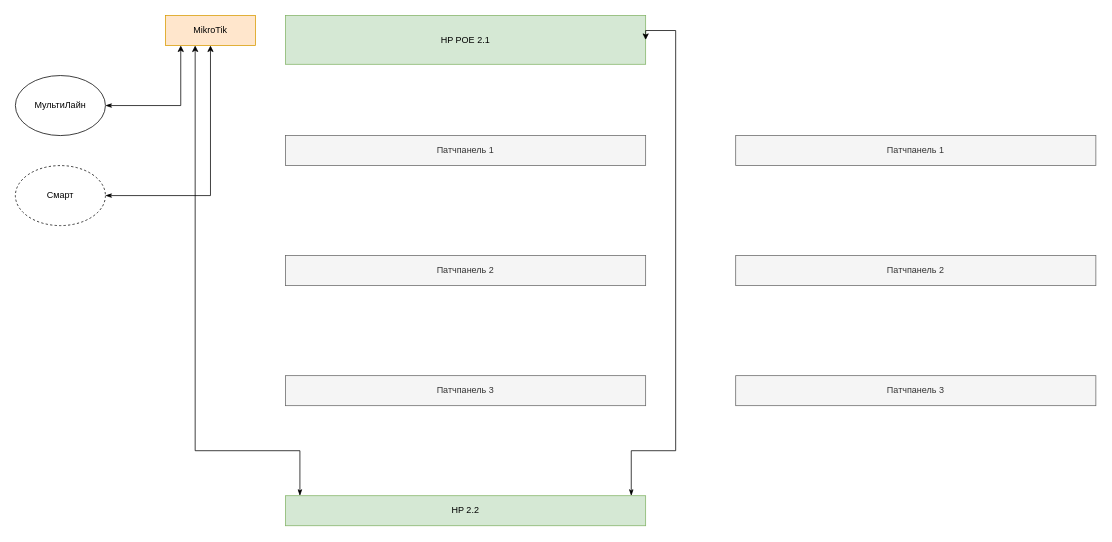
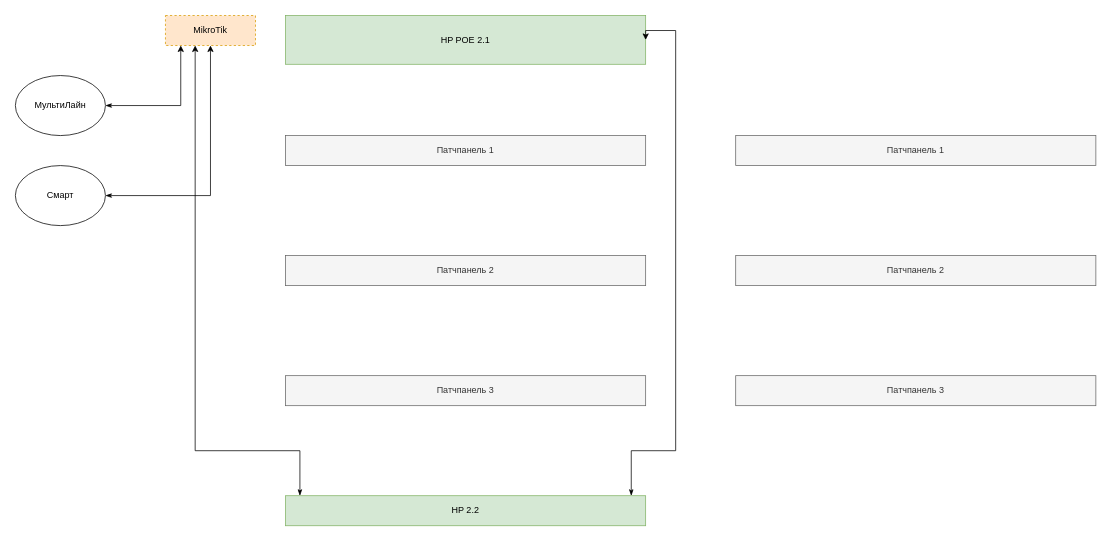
(210, 30) -> (210, 30)
(60, 195) -> (60, 195)
